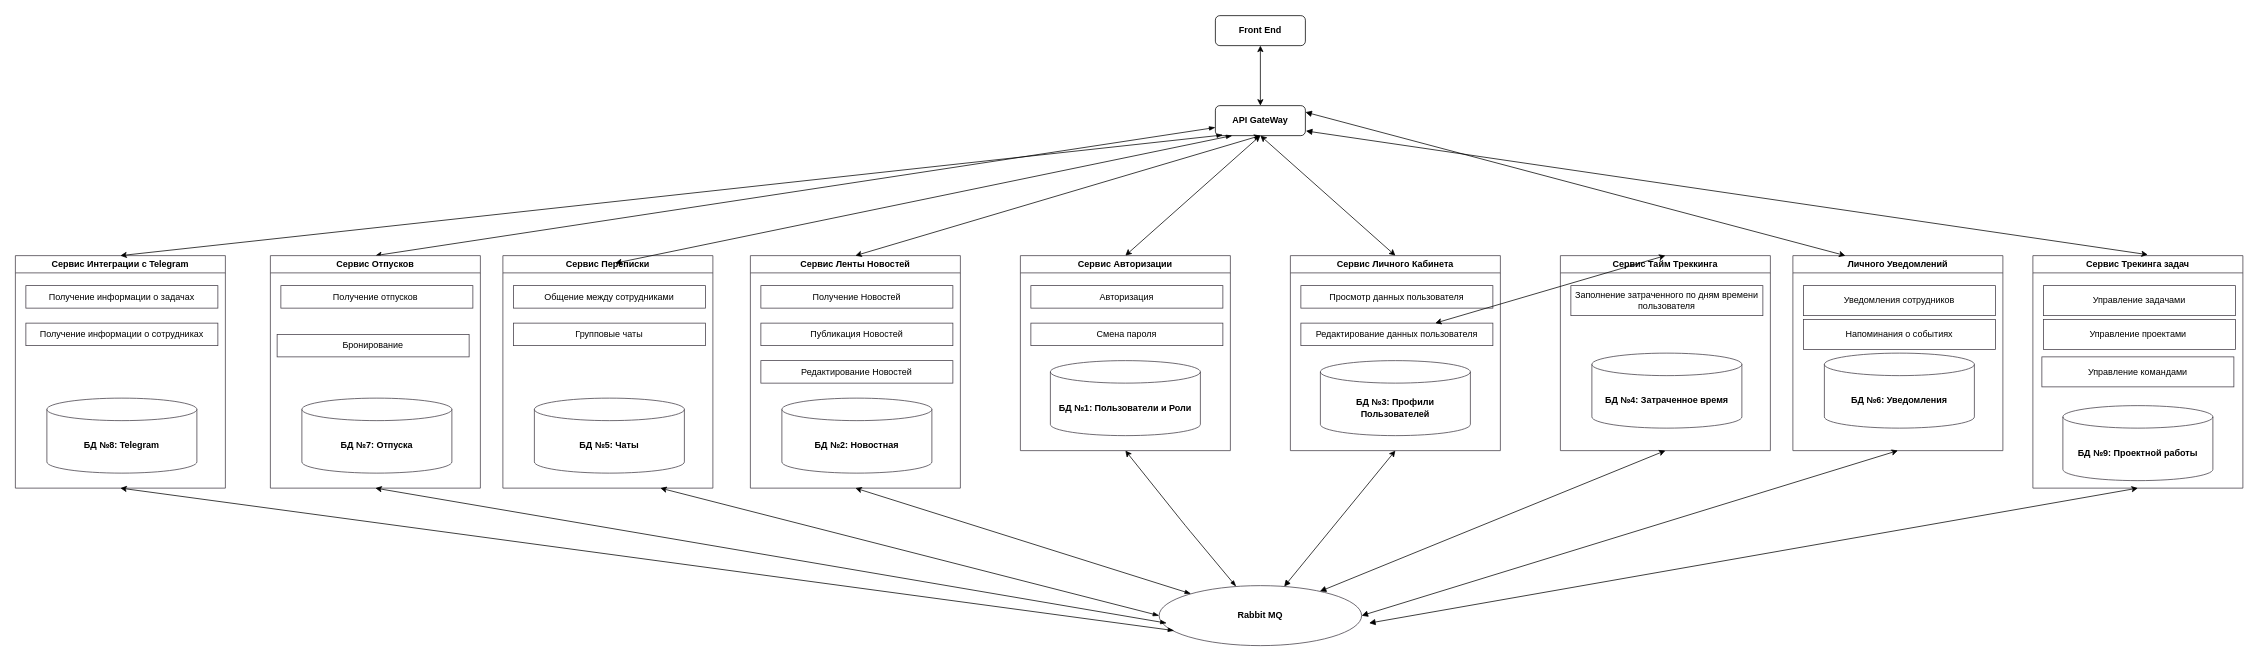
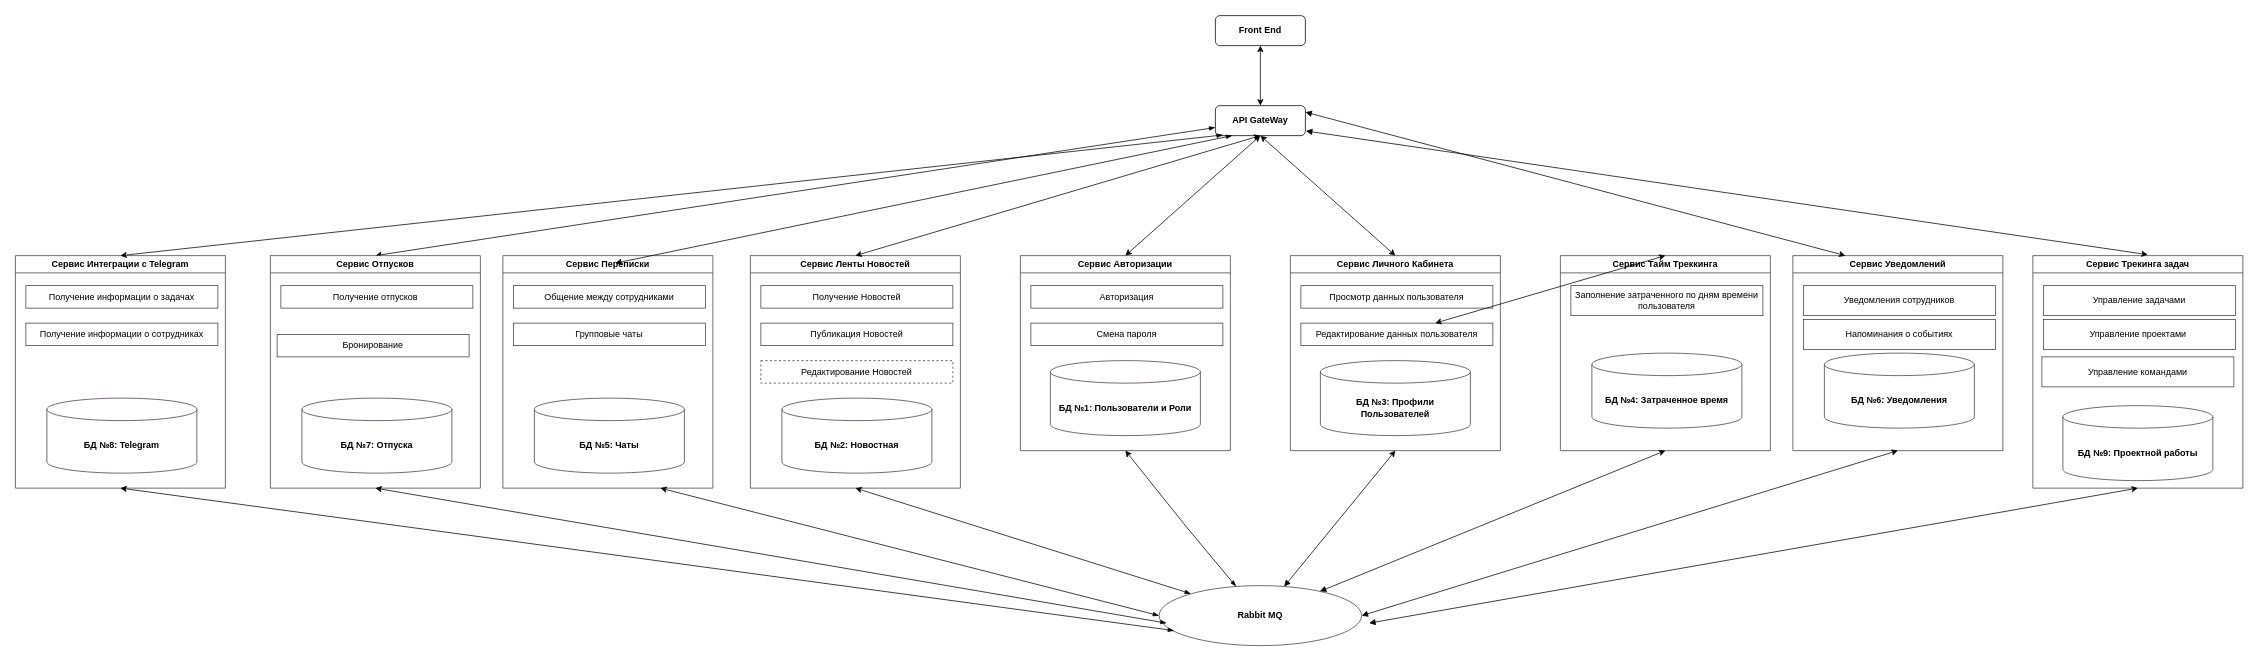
(1898, 264) -> (1898, 264)
(857, 372) -> (857, 372)
